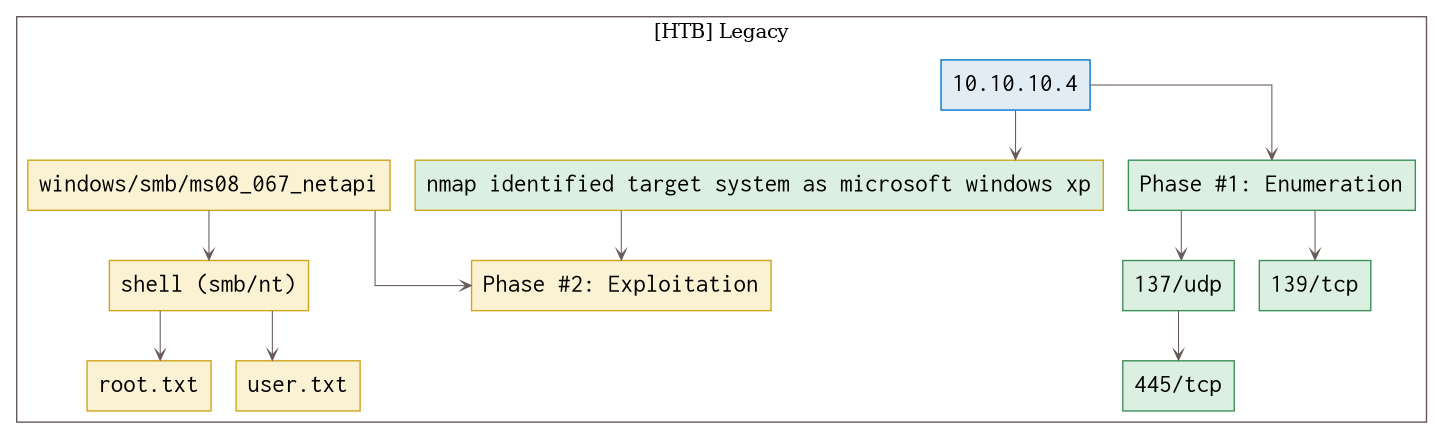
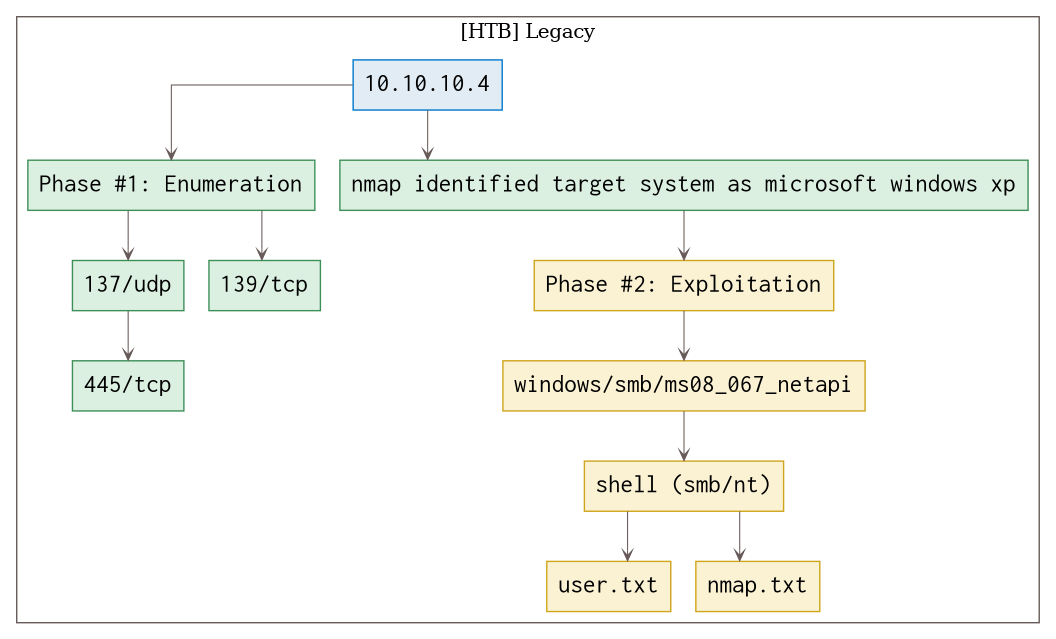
(759, 185) -> (684, 185)
(380, 286) -> (684, 330)
(149, 386) -> (758, 586)
